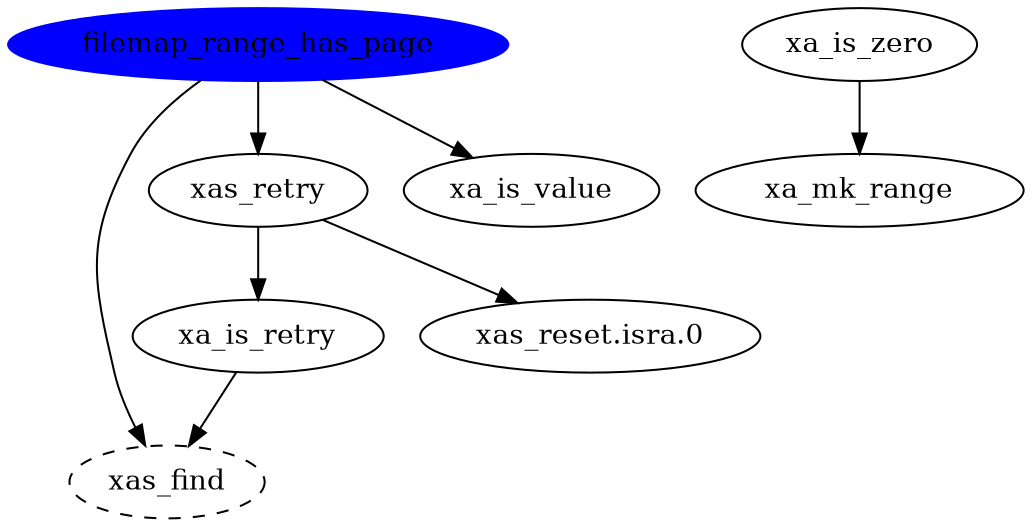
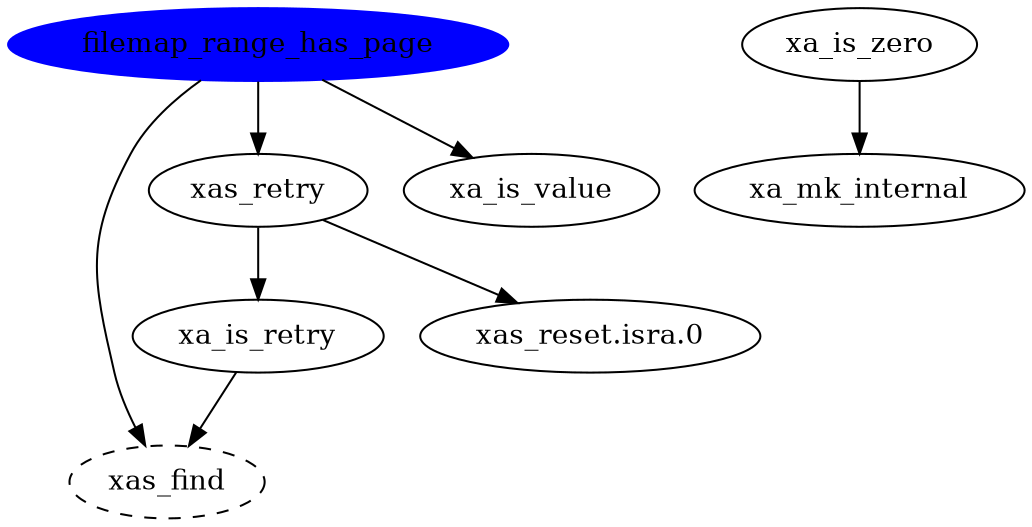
(860, 190) -> (860, 190)
